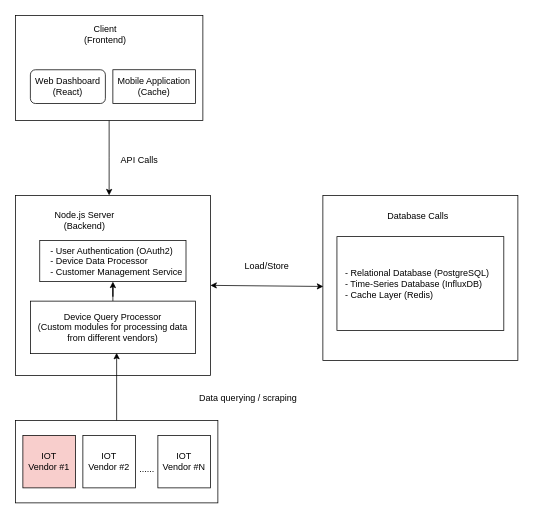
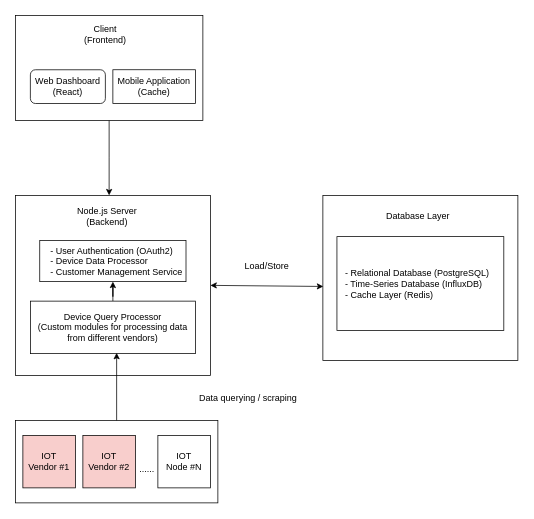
(139, 160) -> none
(418, 216) -> (418, 216)
(85, 220) -> (107, 216)
(109, 462) -> (109, 462)
(184, 462) -> (184, 462)
